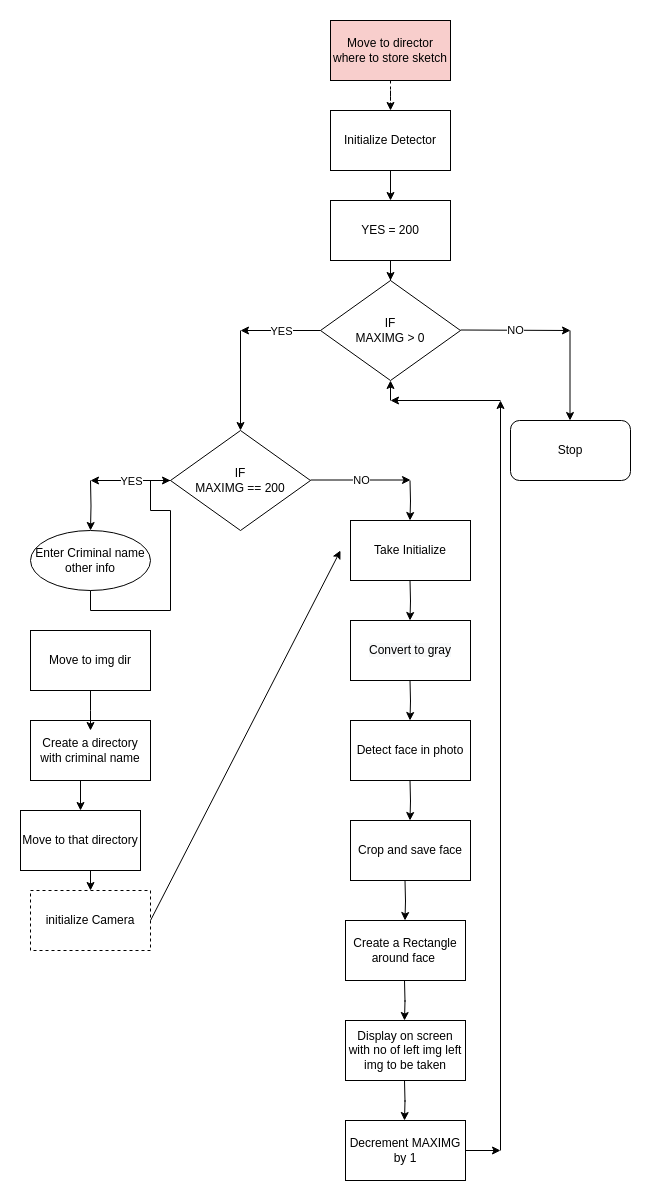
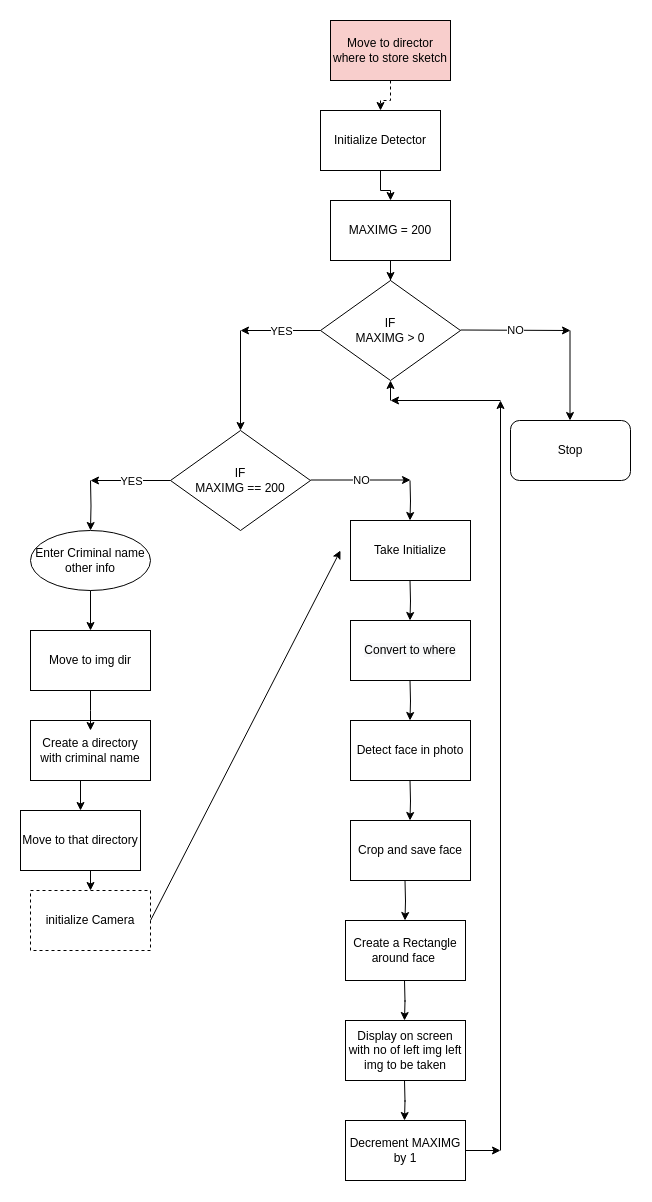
(391, 141) -> (381, 141)
(391, 231) -> (391, 231)
(171, 578) -> (91, 616)
(411, 651) -> (411, 651)
